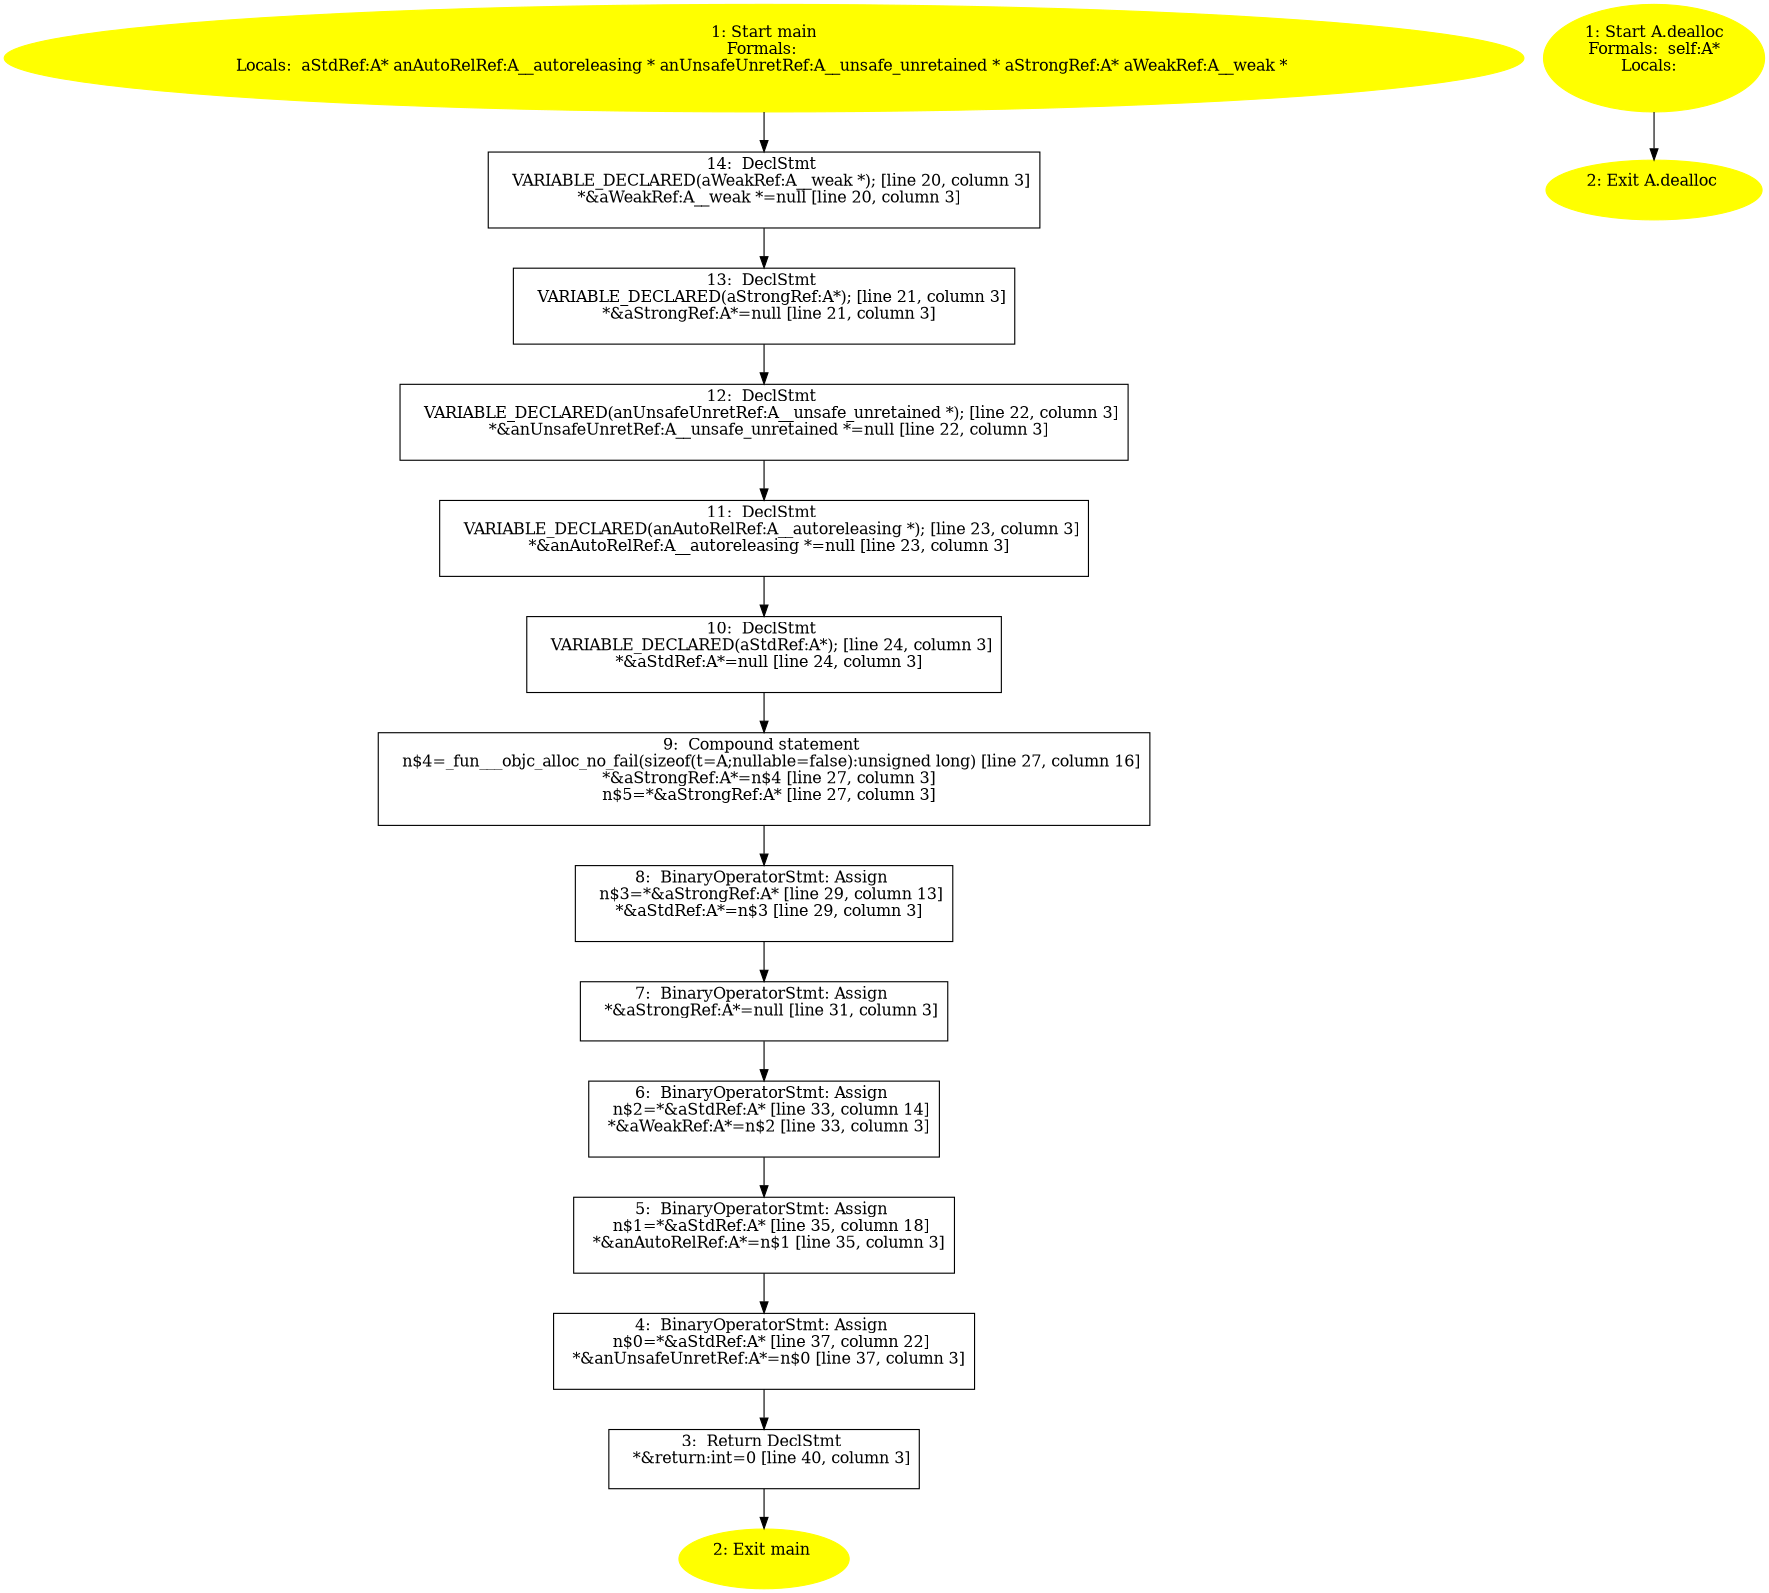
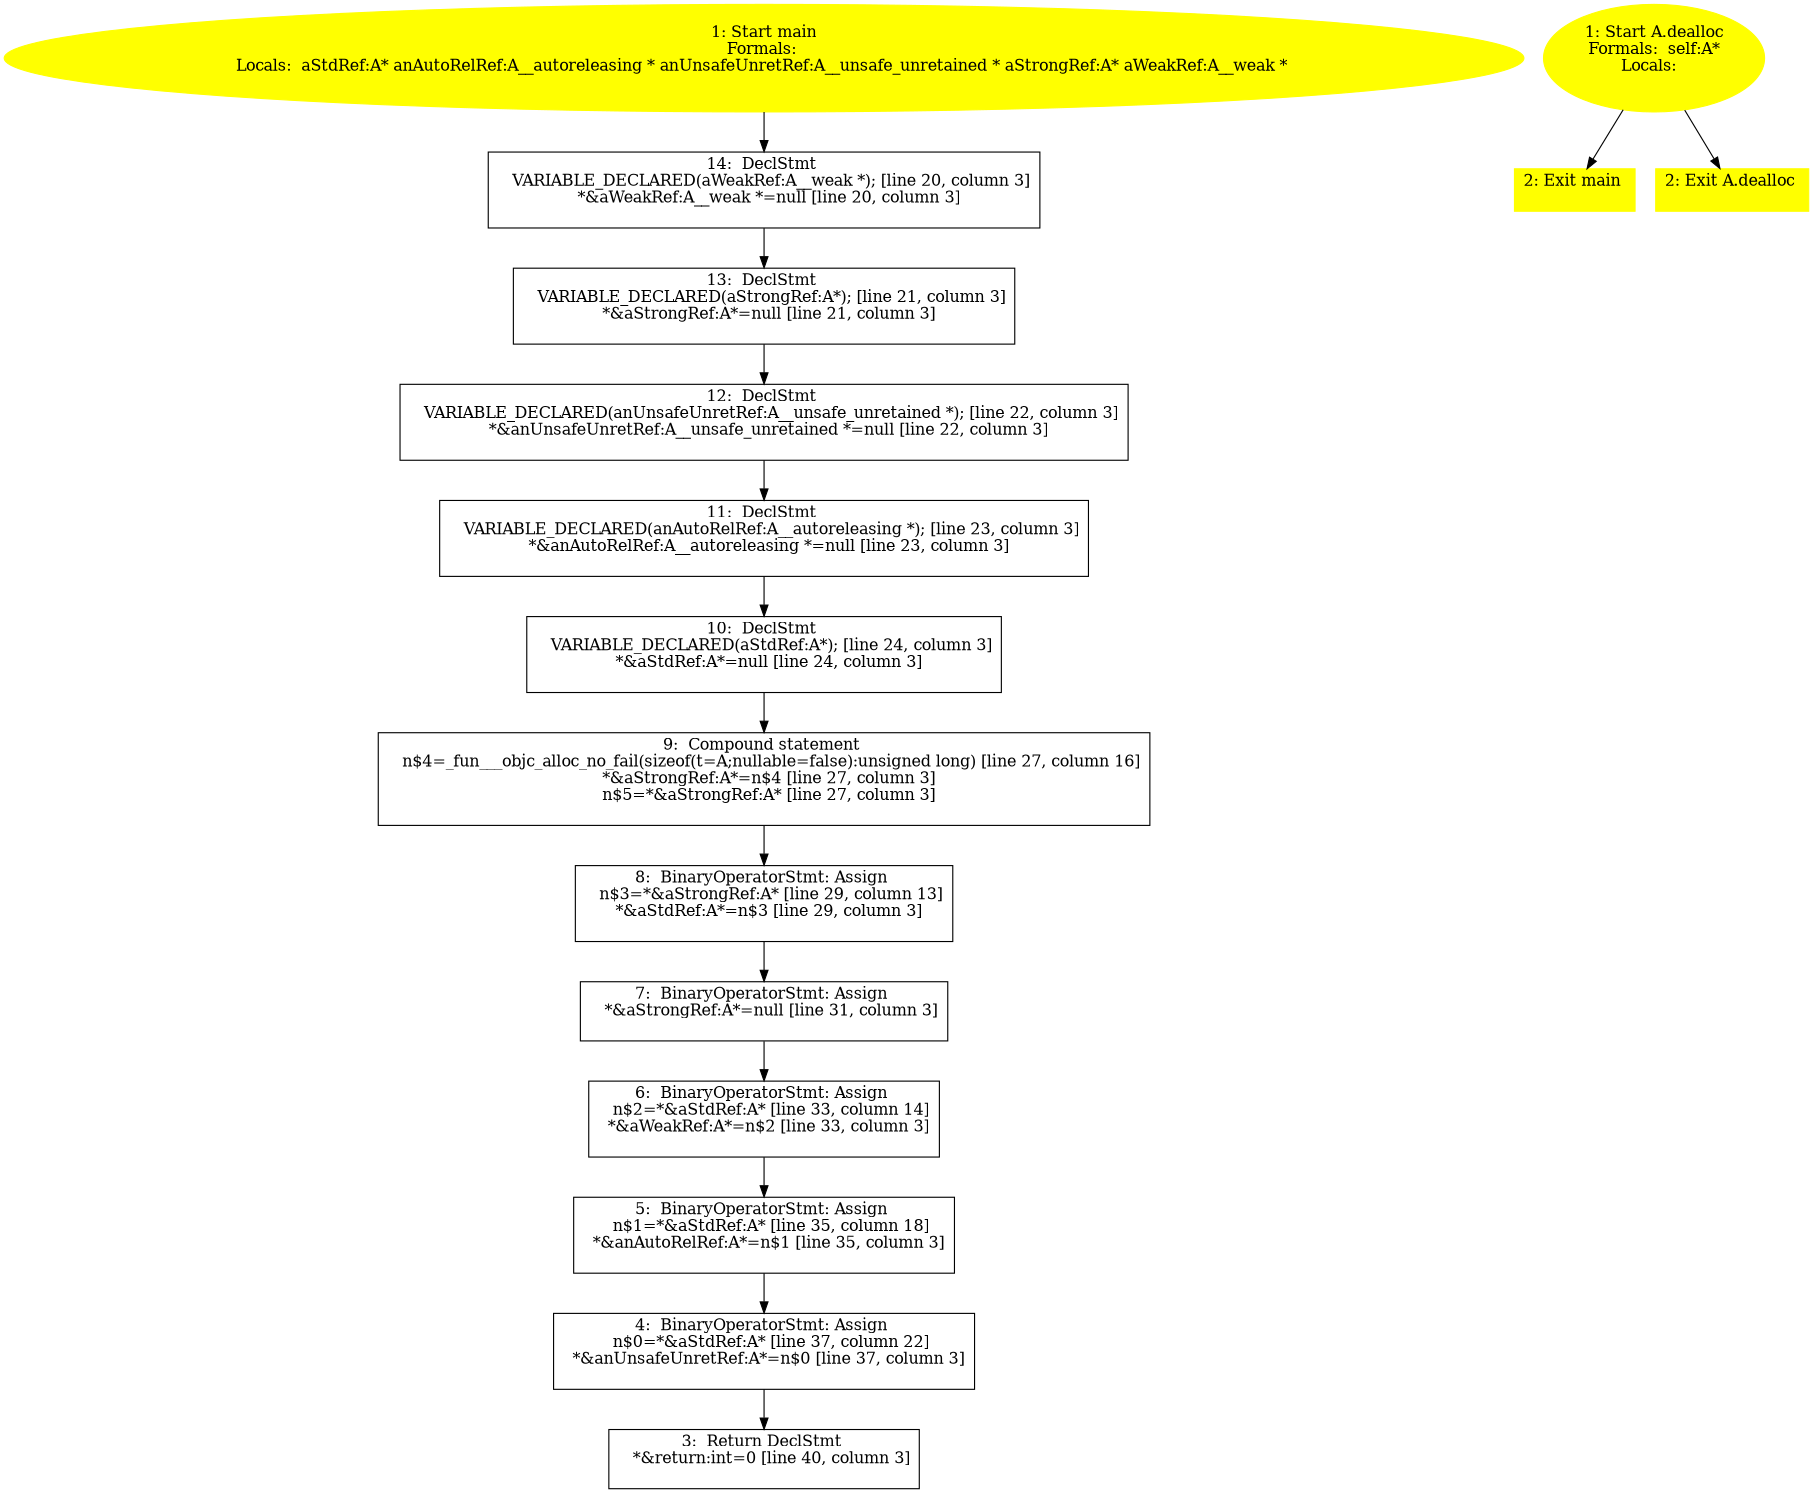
(1654, 190) -> (1732, 190)
(764, 1503) -> (1608, 135)
(764, 1559) -> (1575, 190)
